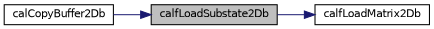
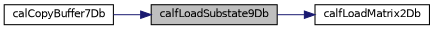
(59, 15) -> (59, 15)
(214, 15) -> (214, 15)
